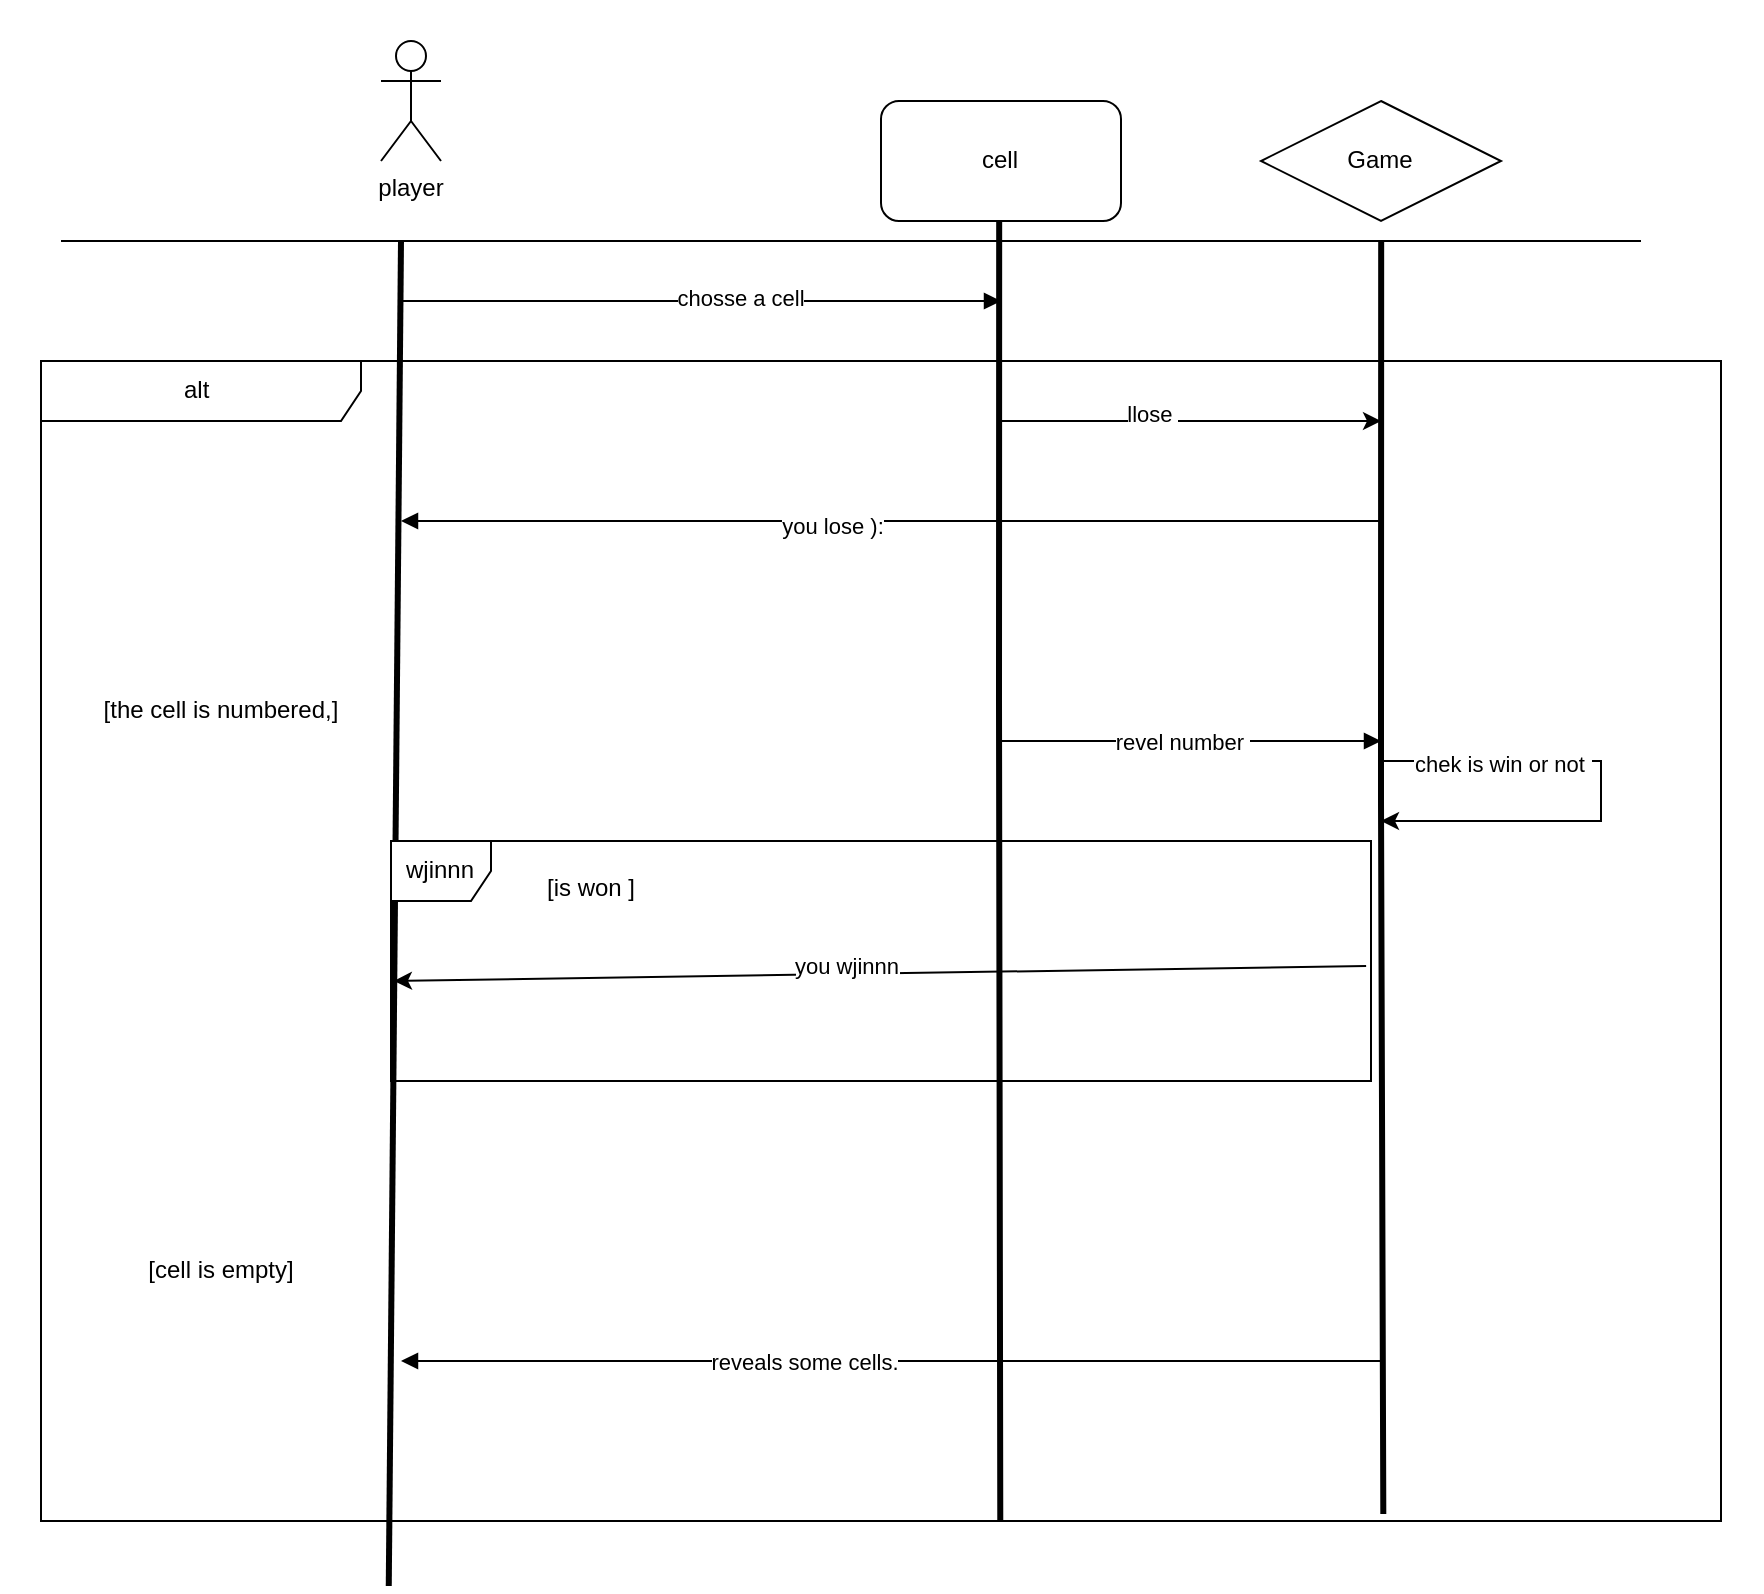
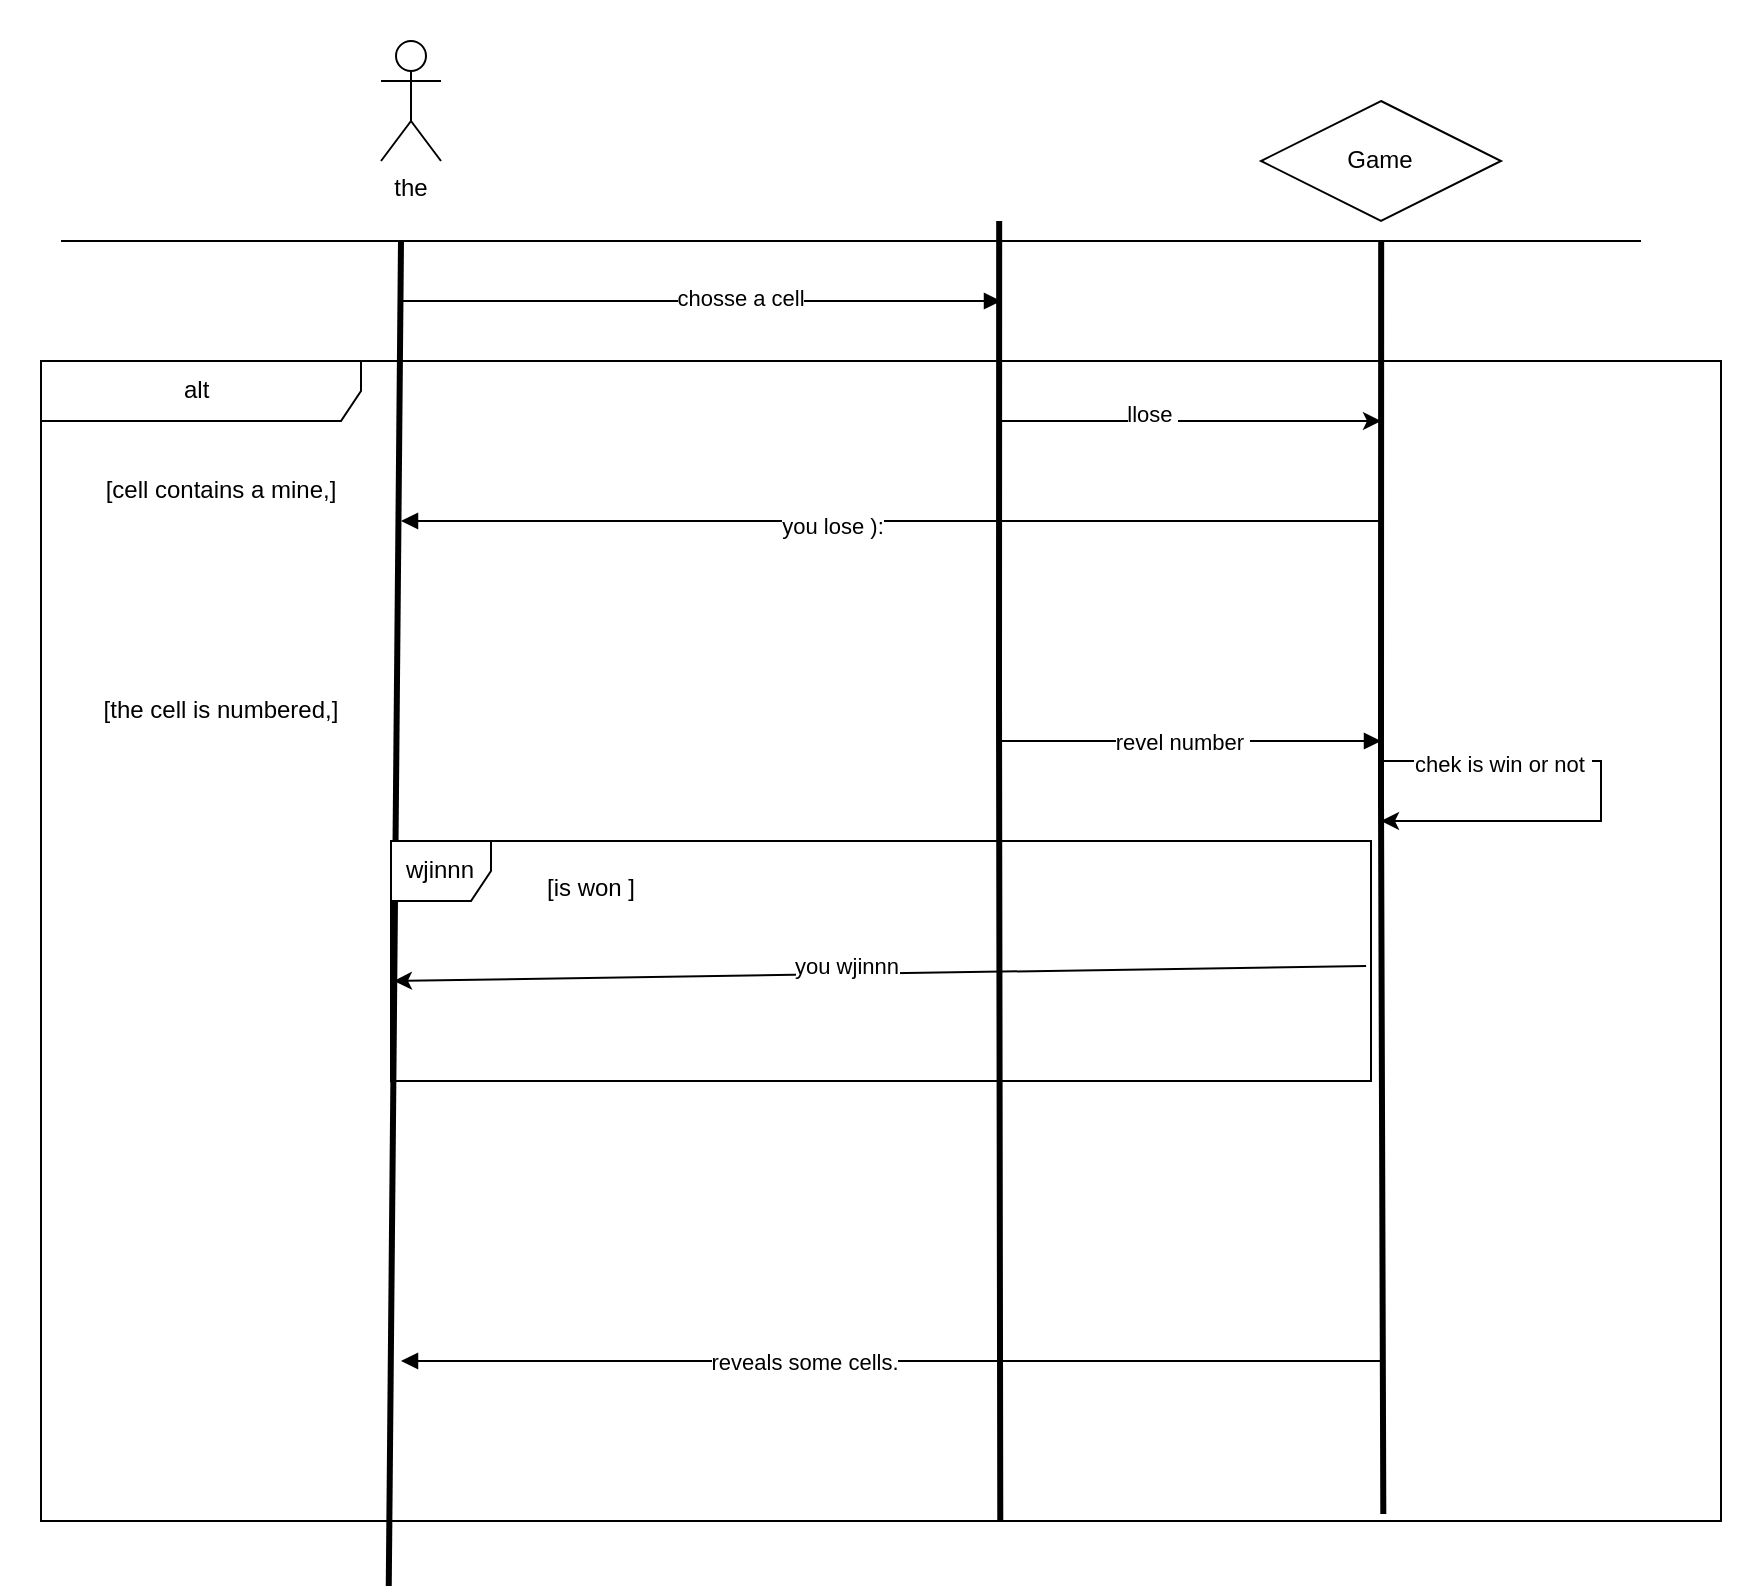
(1001, 161) -> none
(412, 189) -> (412, 189)
none -> (221, 491)
(221, 1271) -> none
